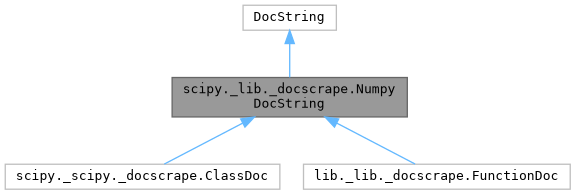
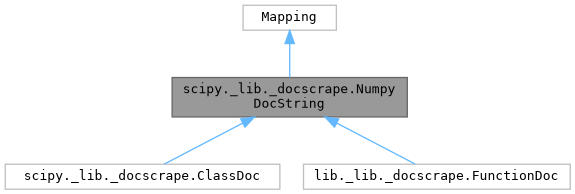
(290, 18) -> (290, 18)
(143, 177) -> (143, 177)
